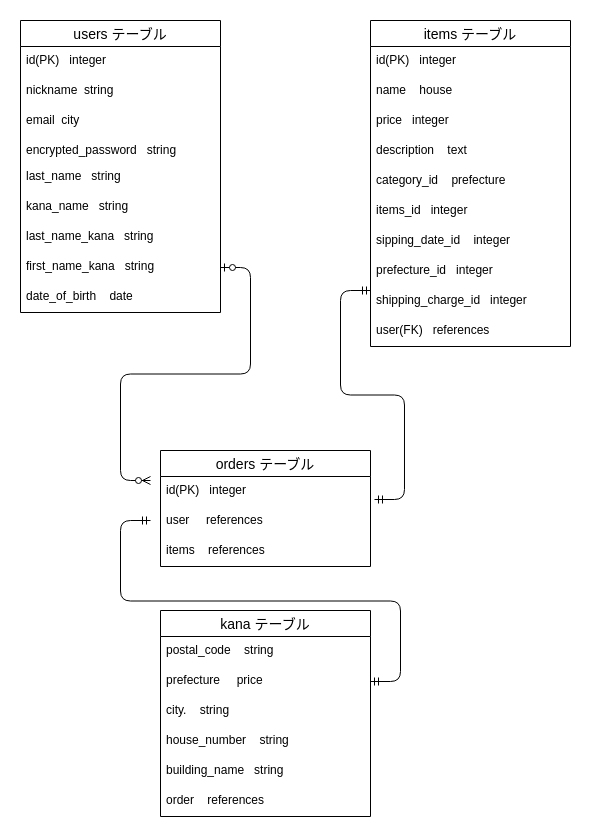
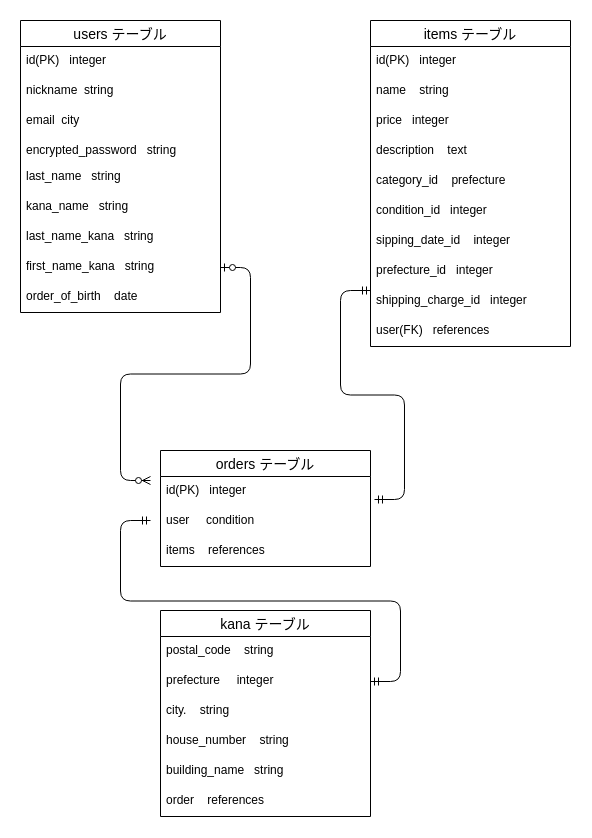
(417, 90) -> (418, 90)
(430, 210) -> (442, 210)
(92, 296) -> (95, 296)
(227, 520) -> (220, 520)
(229, 680) -> (235, 680)
